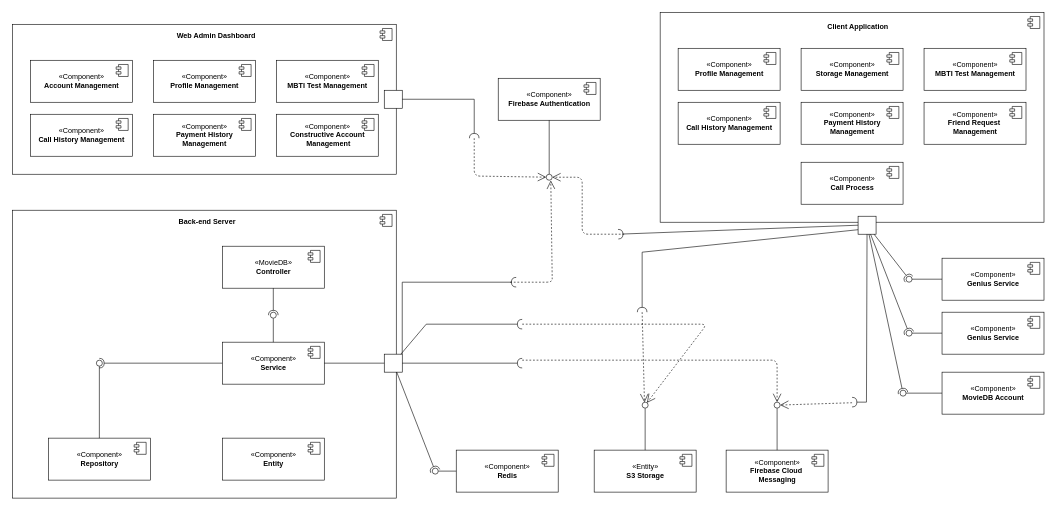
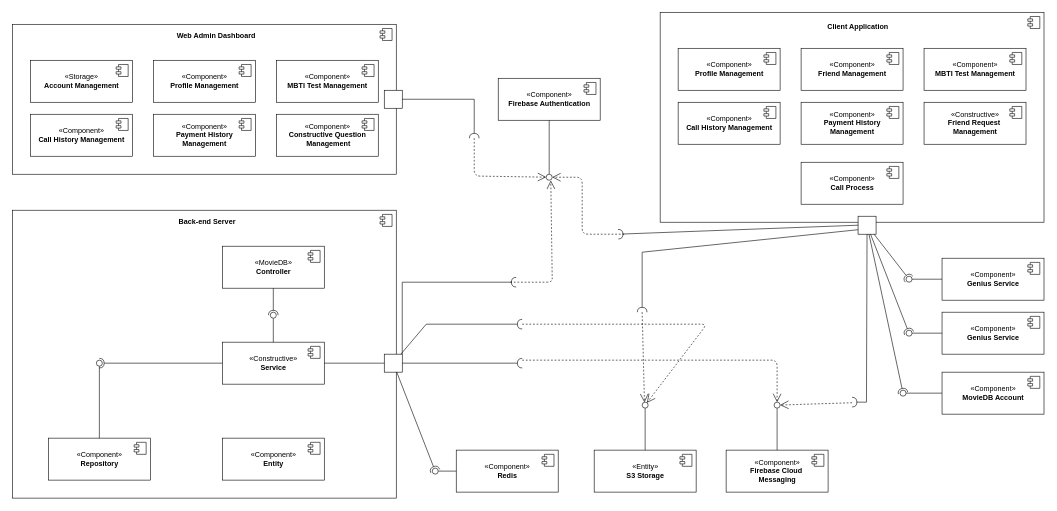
(853, 69) -> (853, 69)
(82, 81) -> (82, 81)
(976, 123) -> (976, 123)
(328, 135) -> (328, 135)
(274, 363) -> (274, 363)
